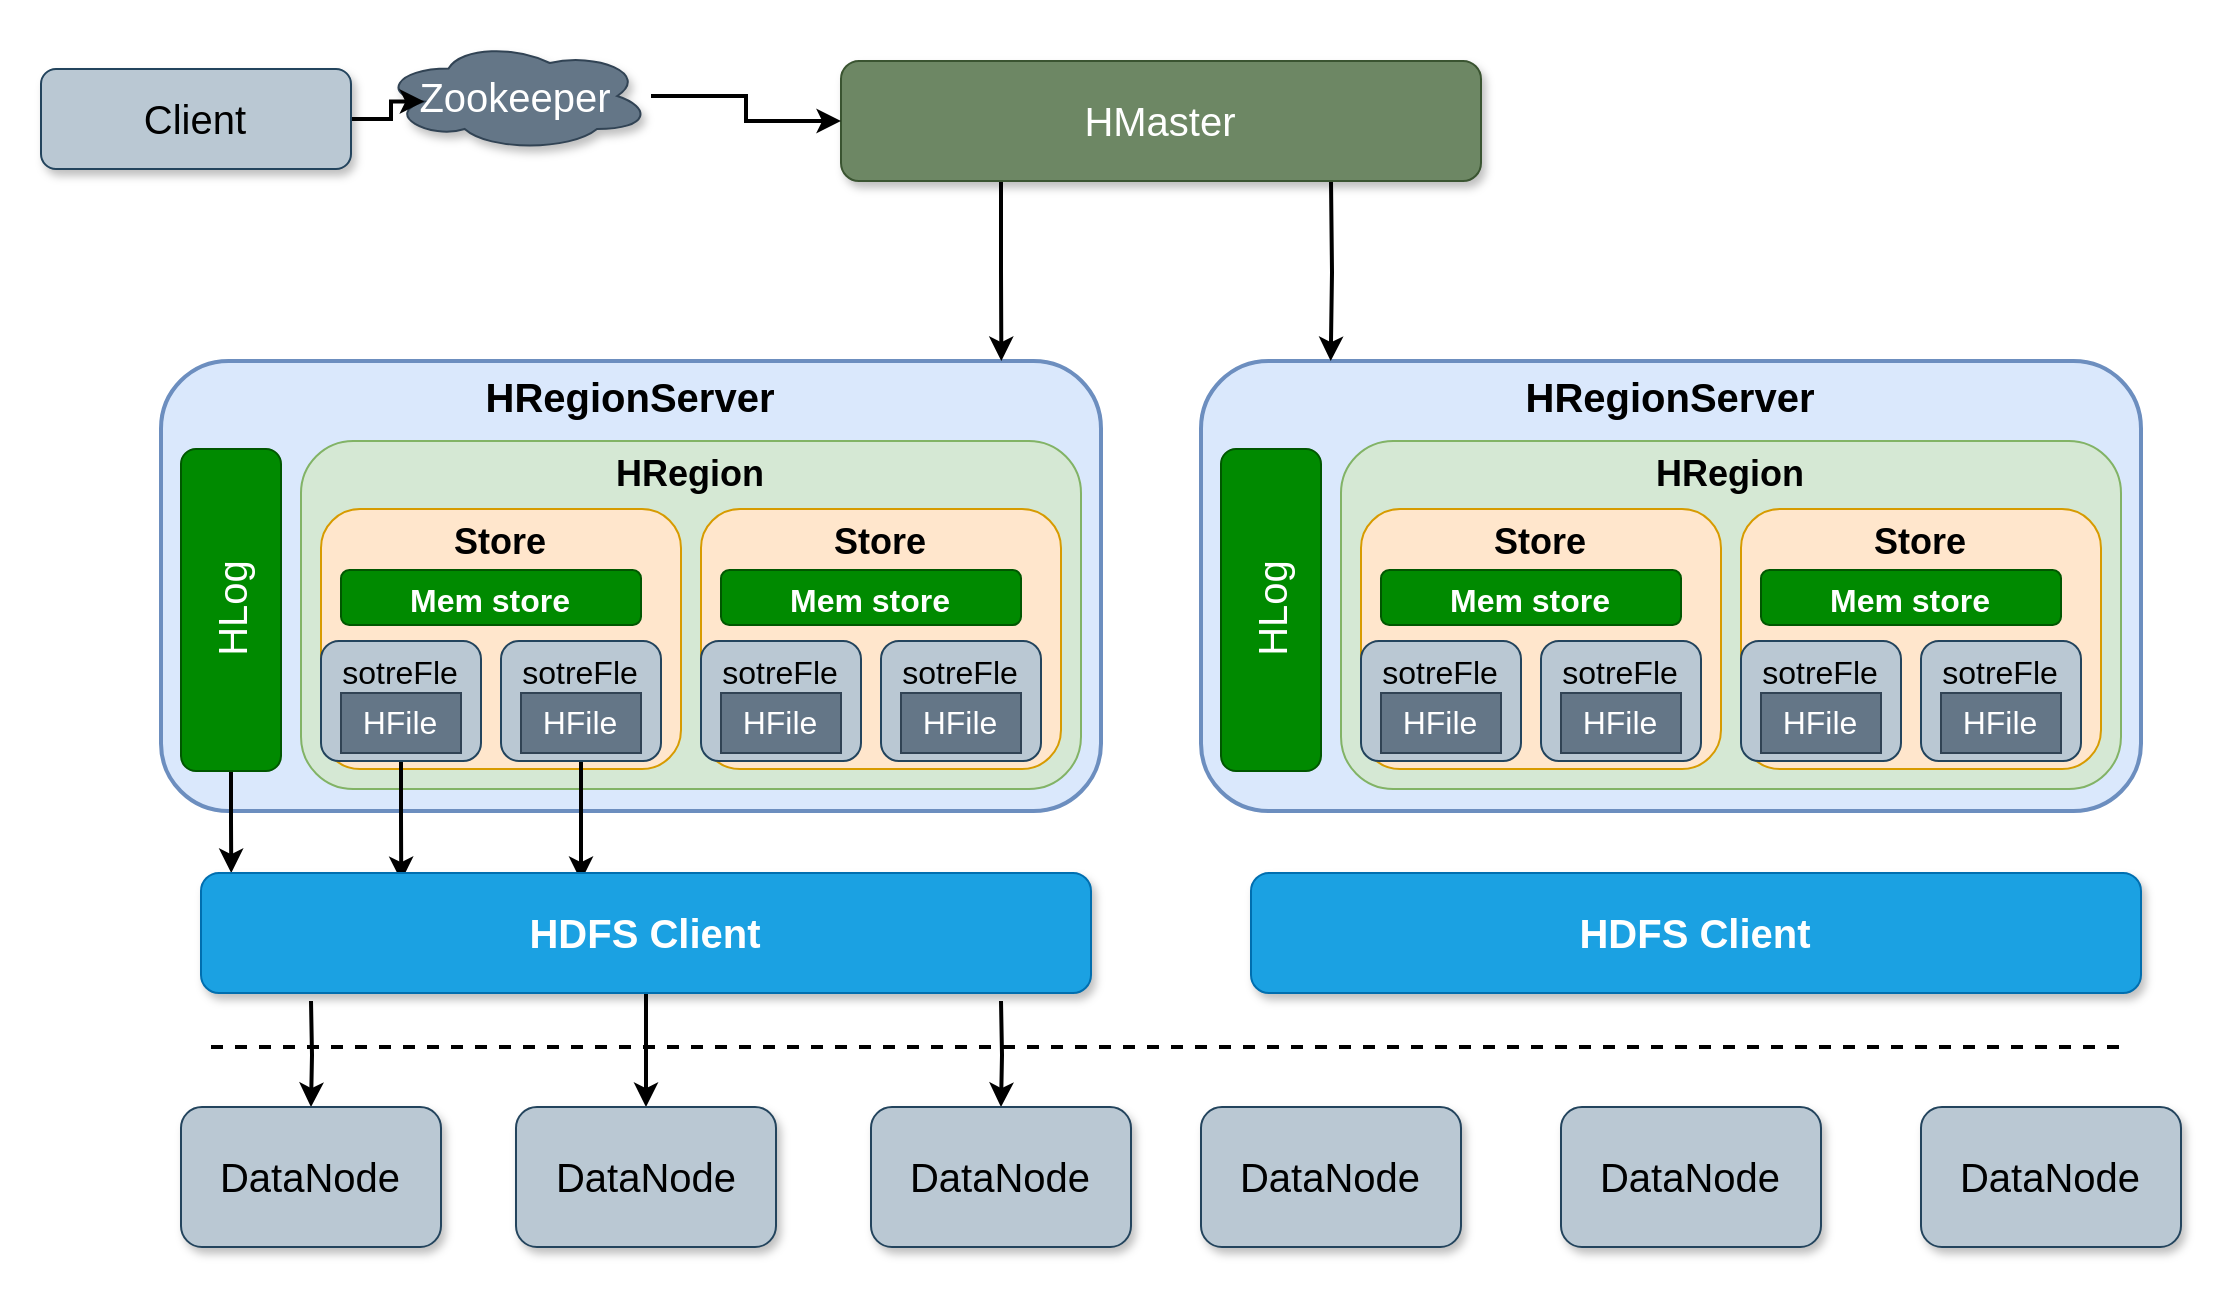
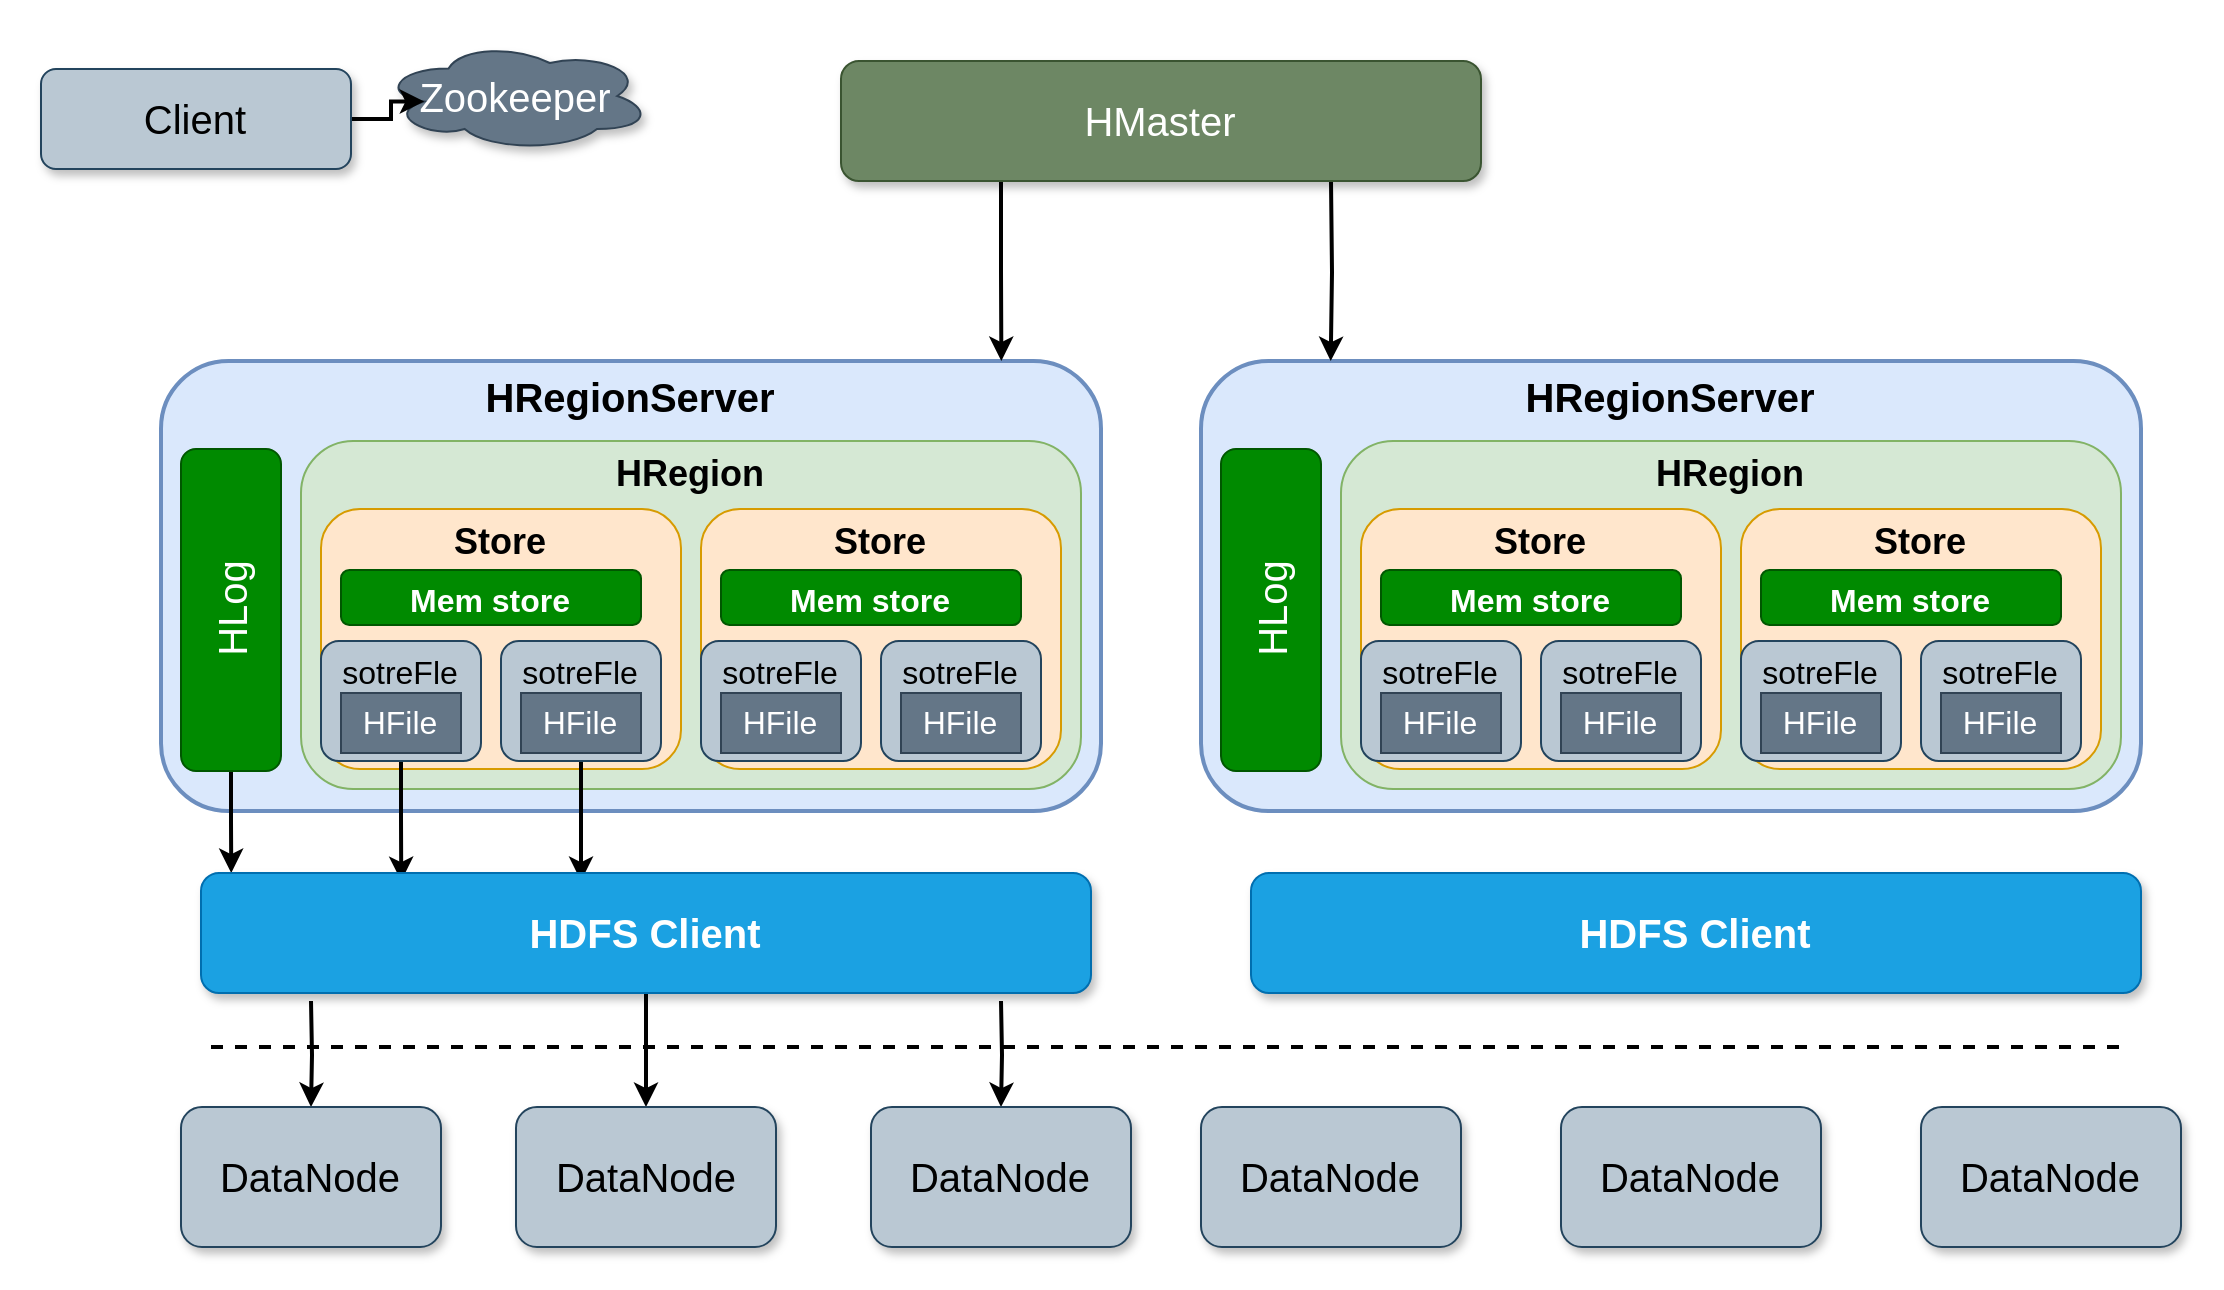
(746, 100) -> none
